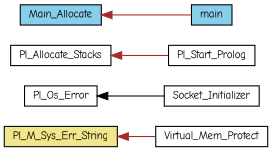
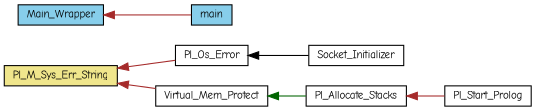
(61, 15) -> (61, 15)
none -> (152, 63)
none -> (292, 96)
